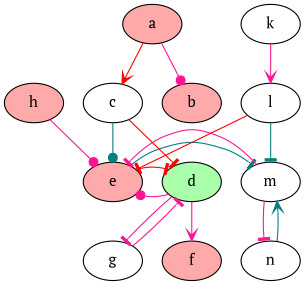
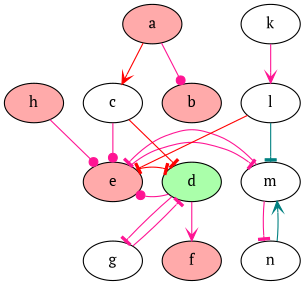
(113, 138) -> (113, 138)
(205, 144) -> (205, 144)
